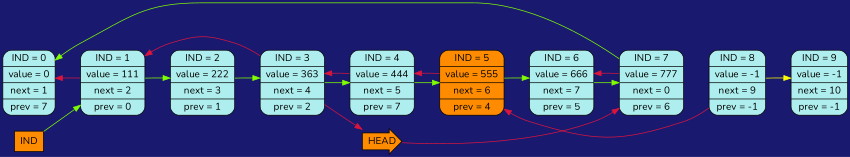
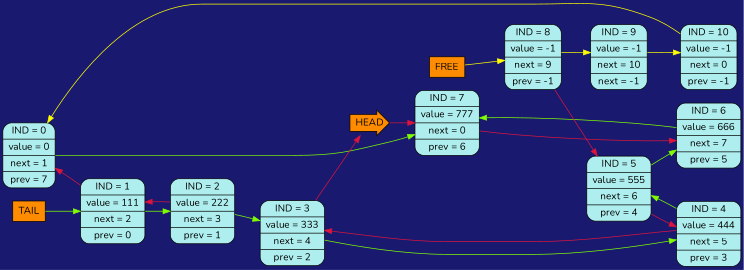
(340, 3) -> (233, 155)
(206, 37) -> (161, 202)
none -> (709, 57)
none -> (447, 67)
(292, 74) -> (292, 225)
(472, 83) -> (619, 189)
(382, 107) -> (709, 258)
(819, 107) -> (619, 81)
(29, 141) -> (29, 211)
